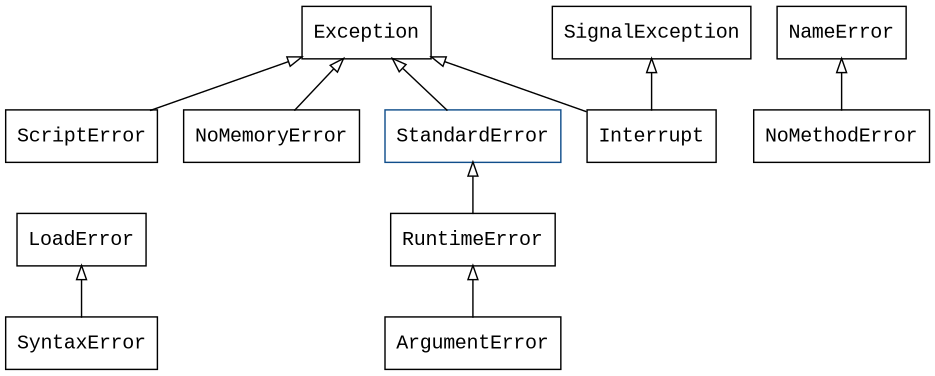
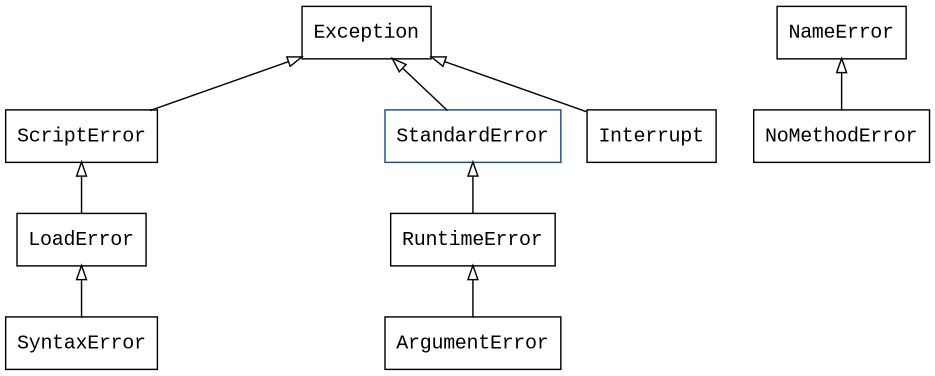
(652, 33) -> none
(272, 136) -> none
none -> (82, 195)
